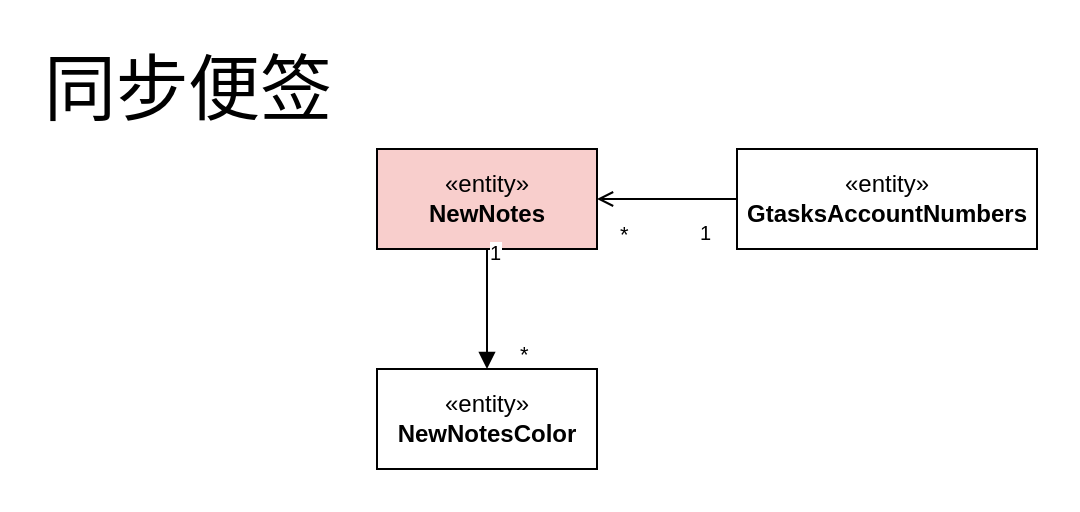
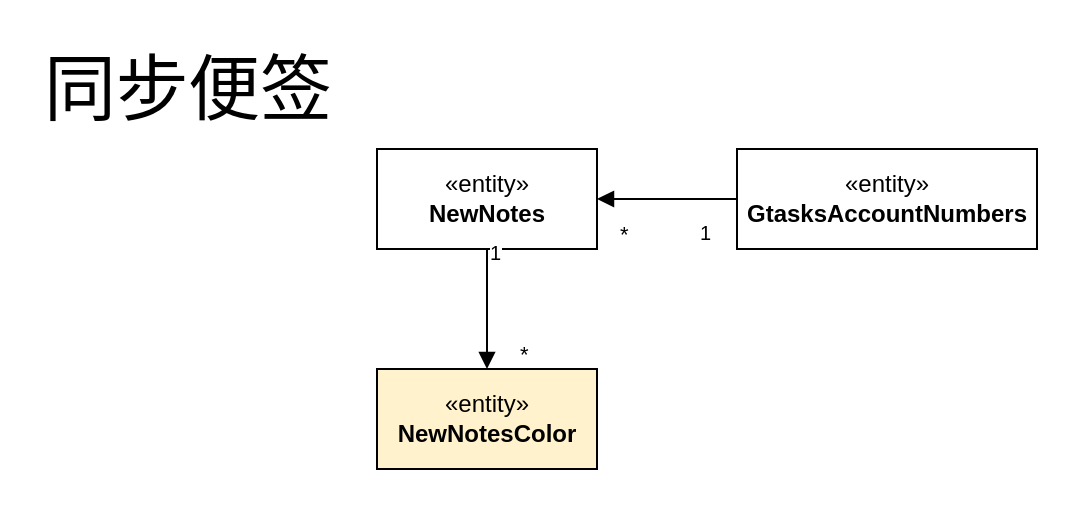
(487, 199) -> (487, 199)
(610, 199) -> (614, 199)
(487, 419) -> (487, 419)
